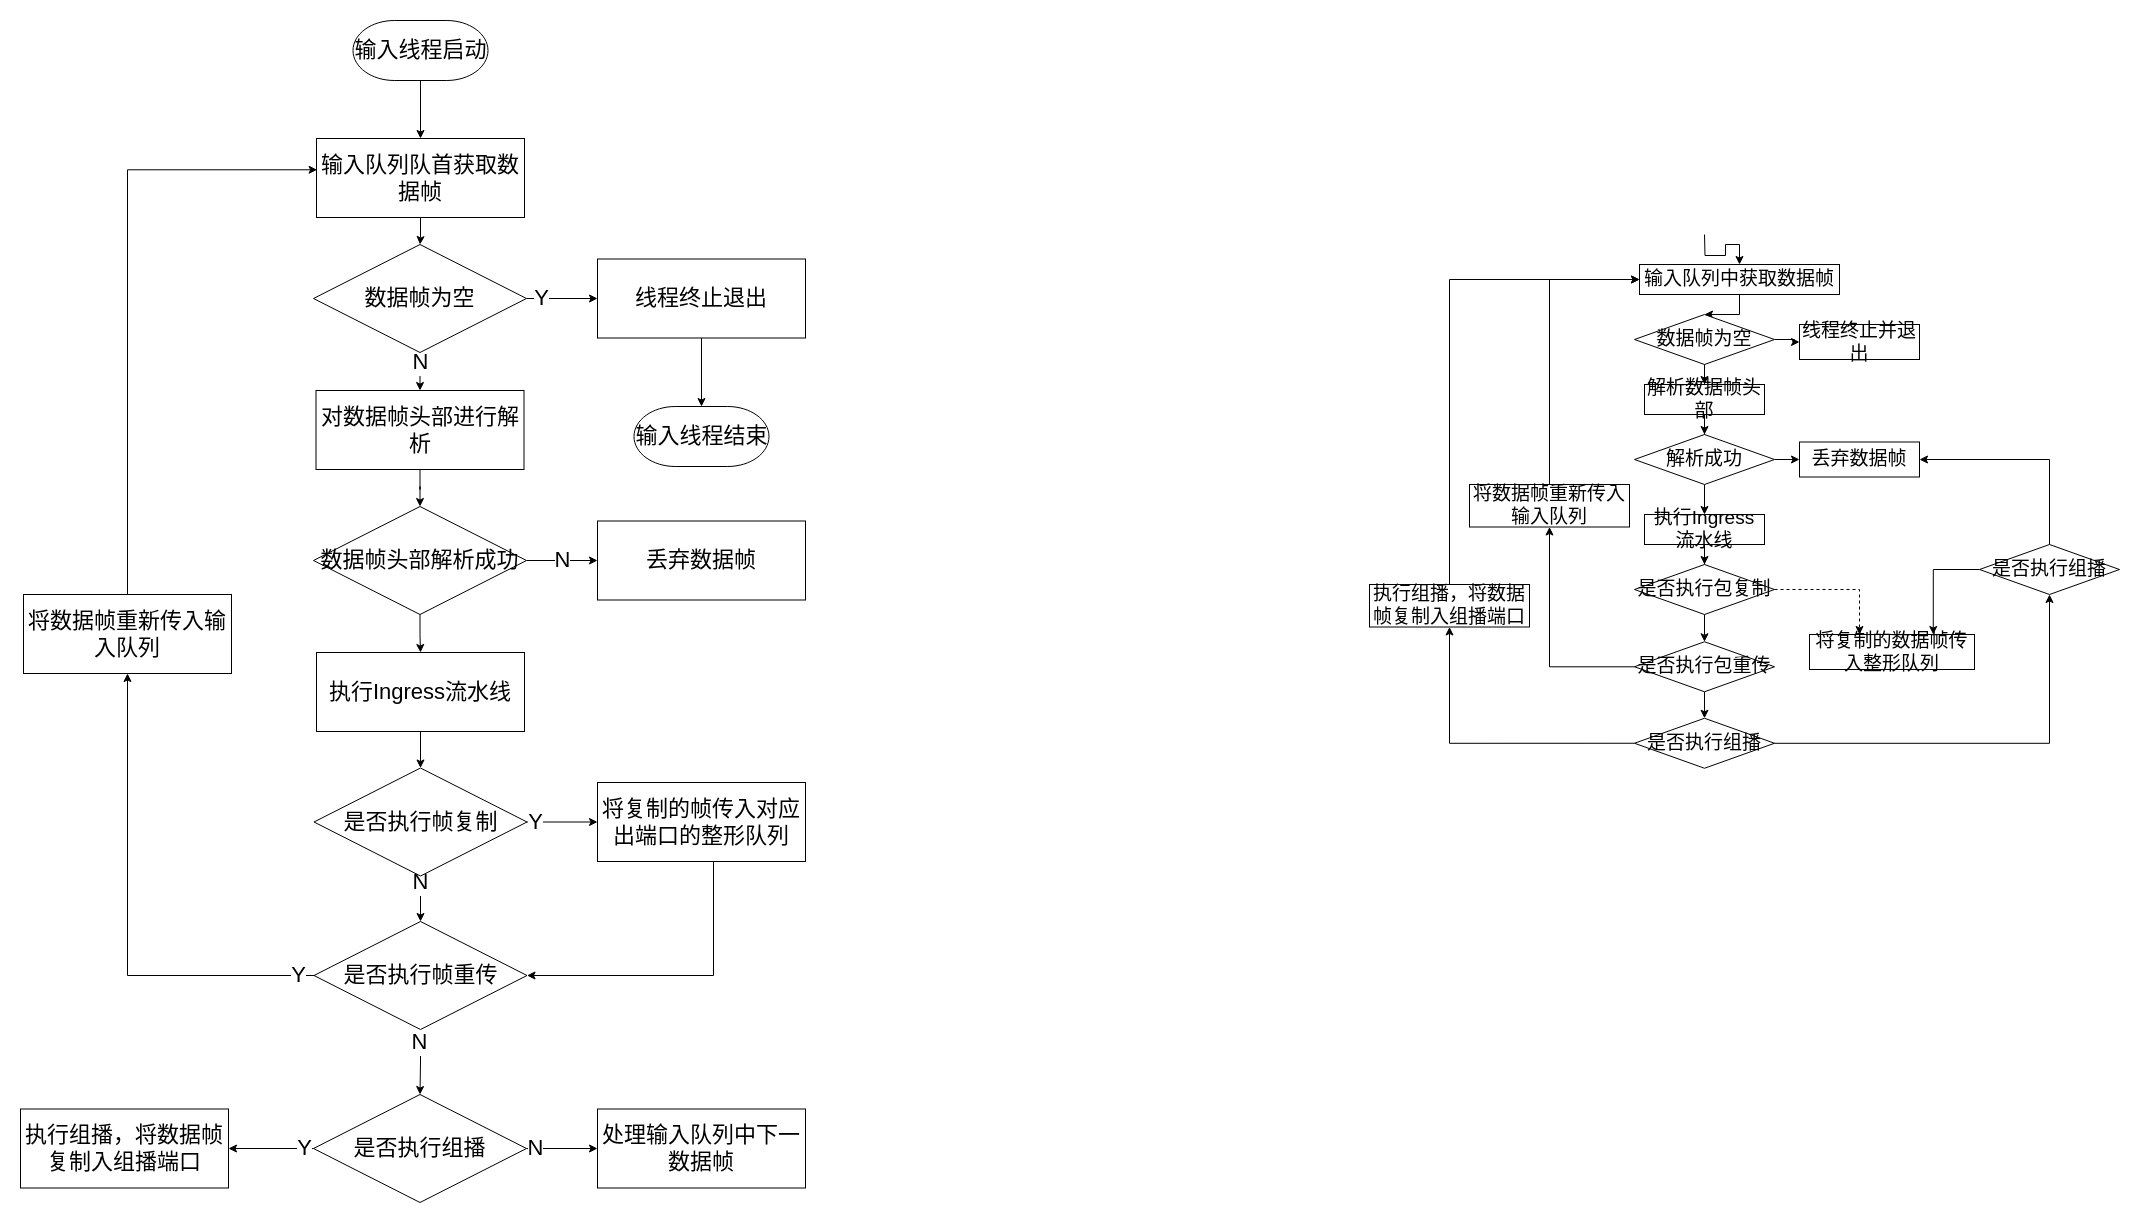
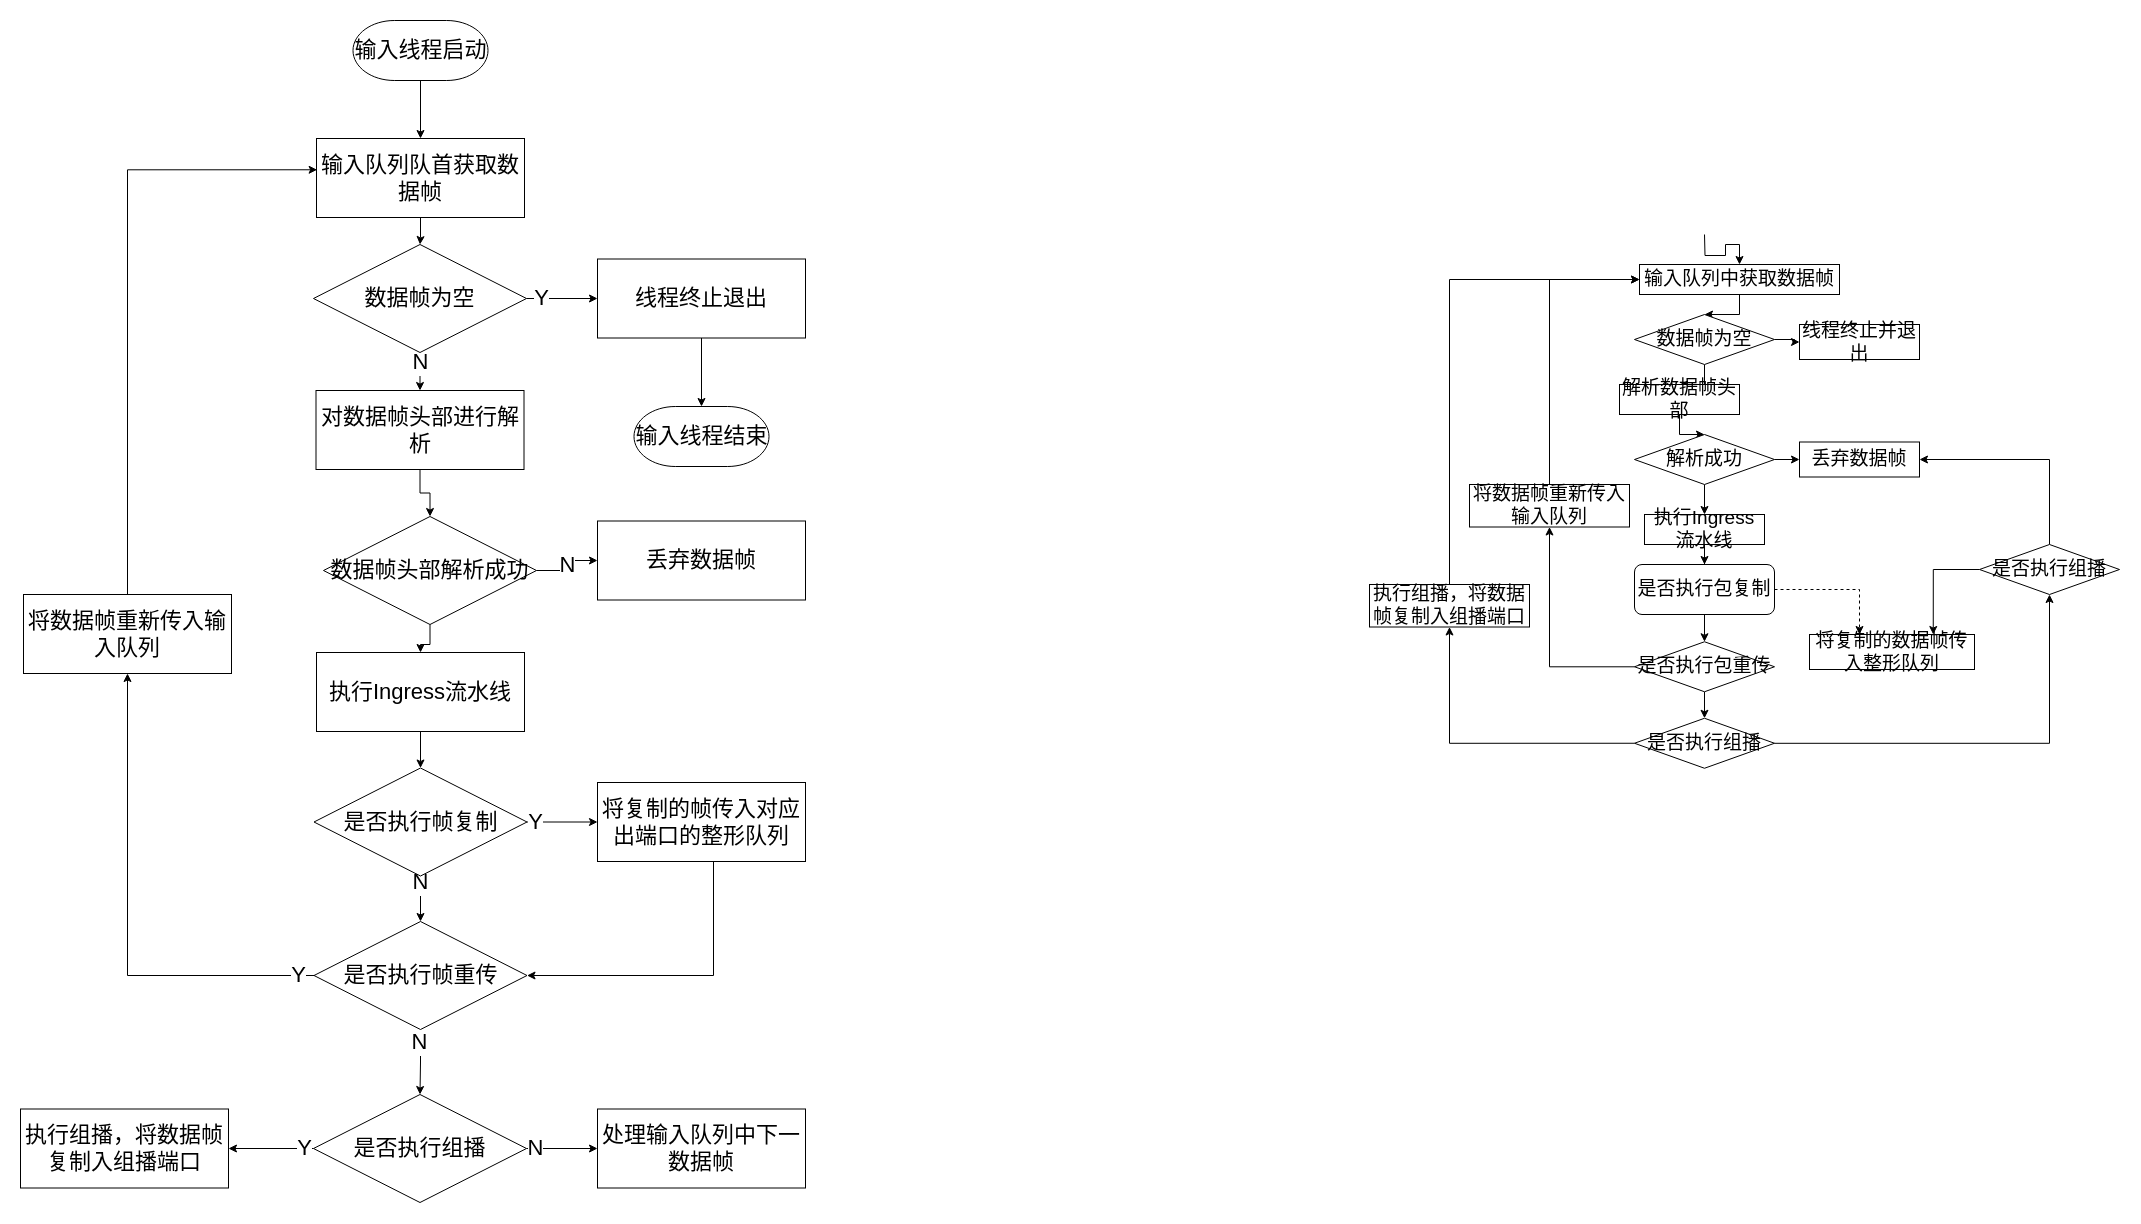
(1705, 400) -> (1680, 400)
(420, 561) -> (430, 571)
(1705, 590) -> (1705, 590)
